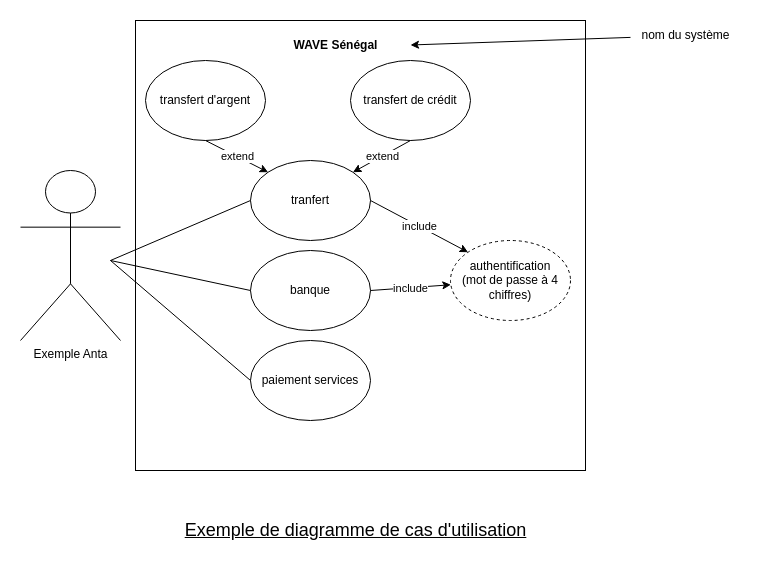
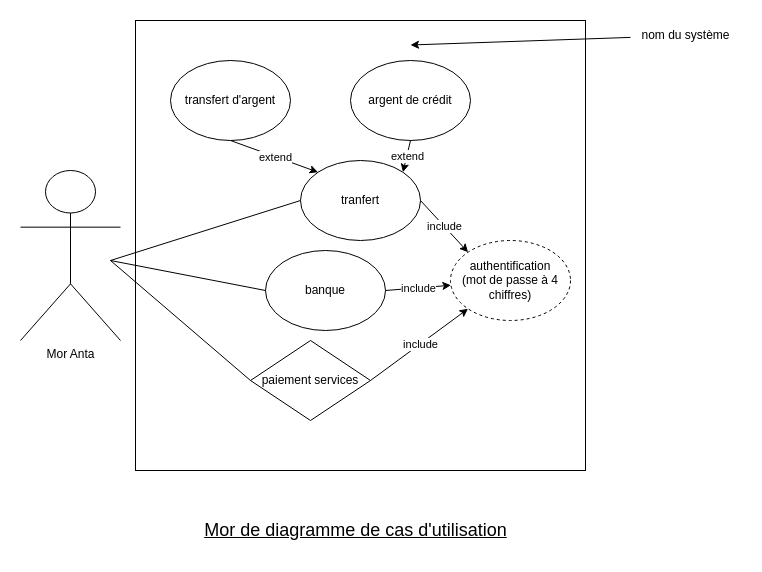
(336, 46) -> none
(206, 101) -> (231, 101)
(411, 101) -> (411, 101)
(311, 201) -> (361, 201)
(311, 291) -> (326, 291)
none -> (417, 347)
(71, 355) -> (71, 355)
(311, 381) -> (311, 381)
(356, 531) -> (356, 531)
